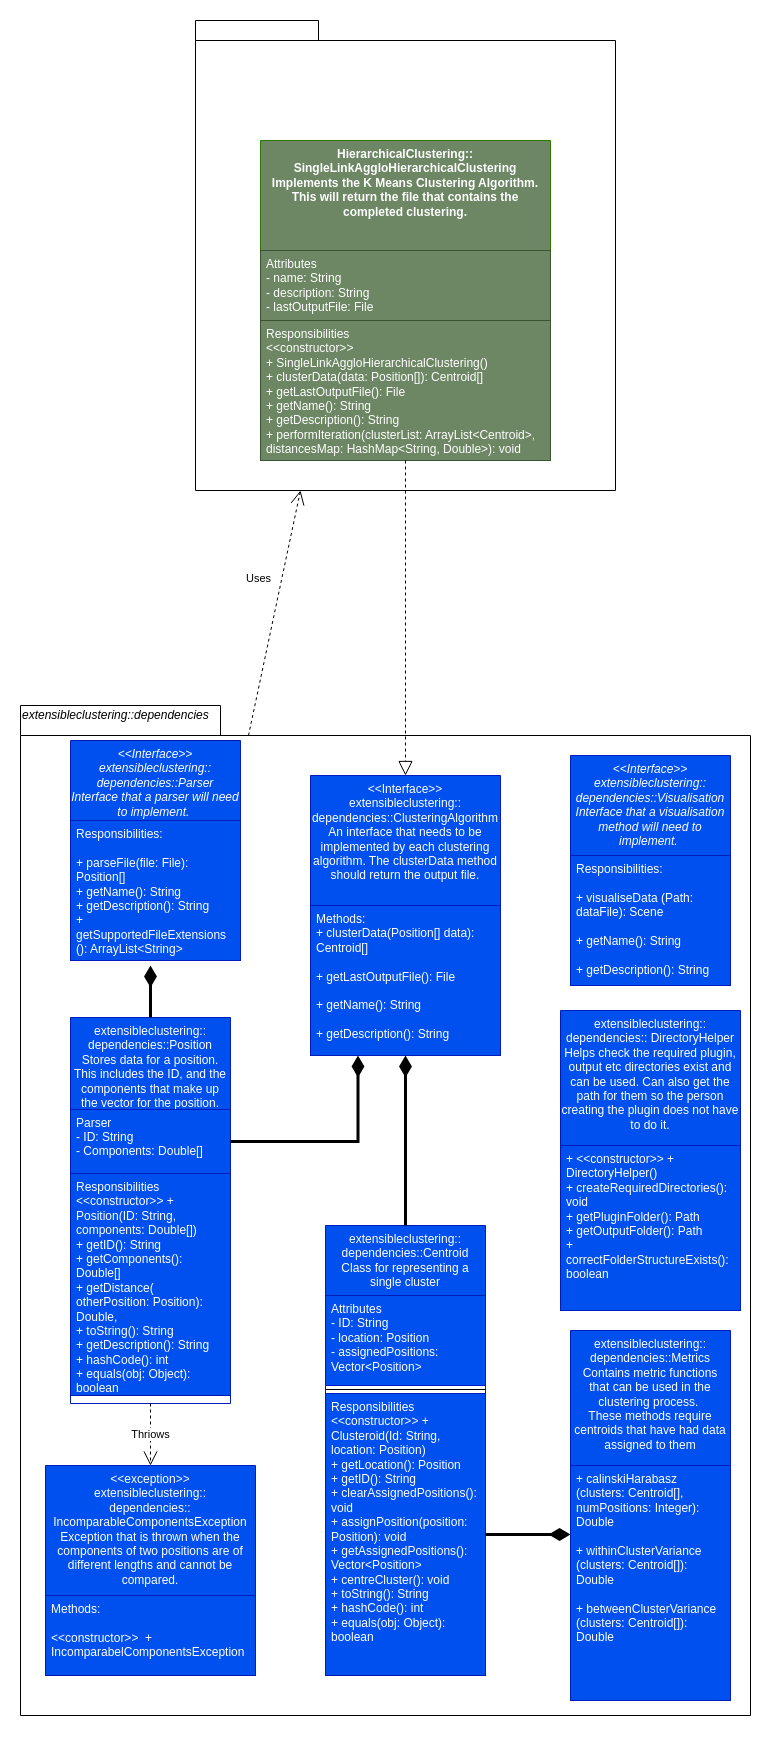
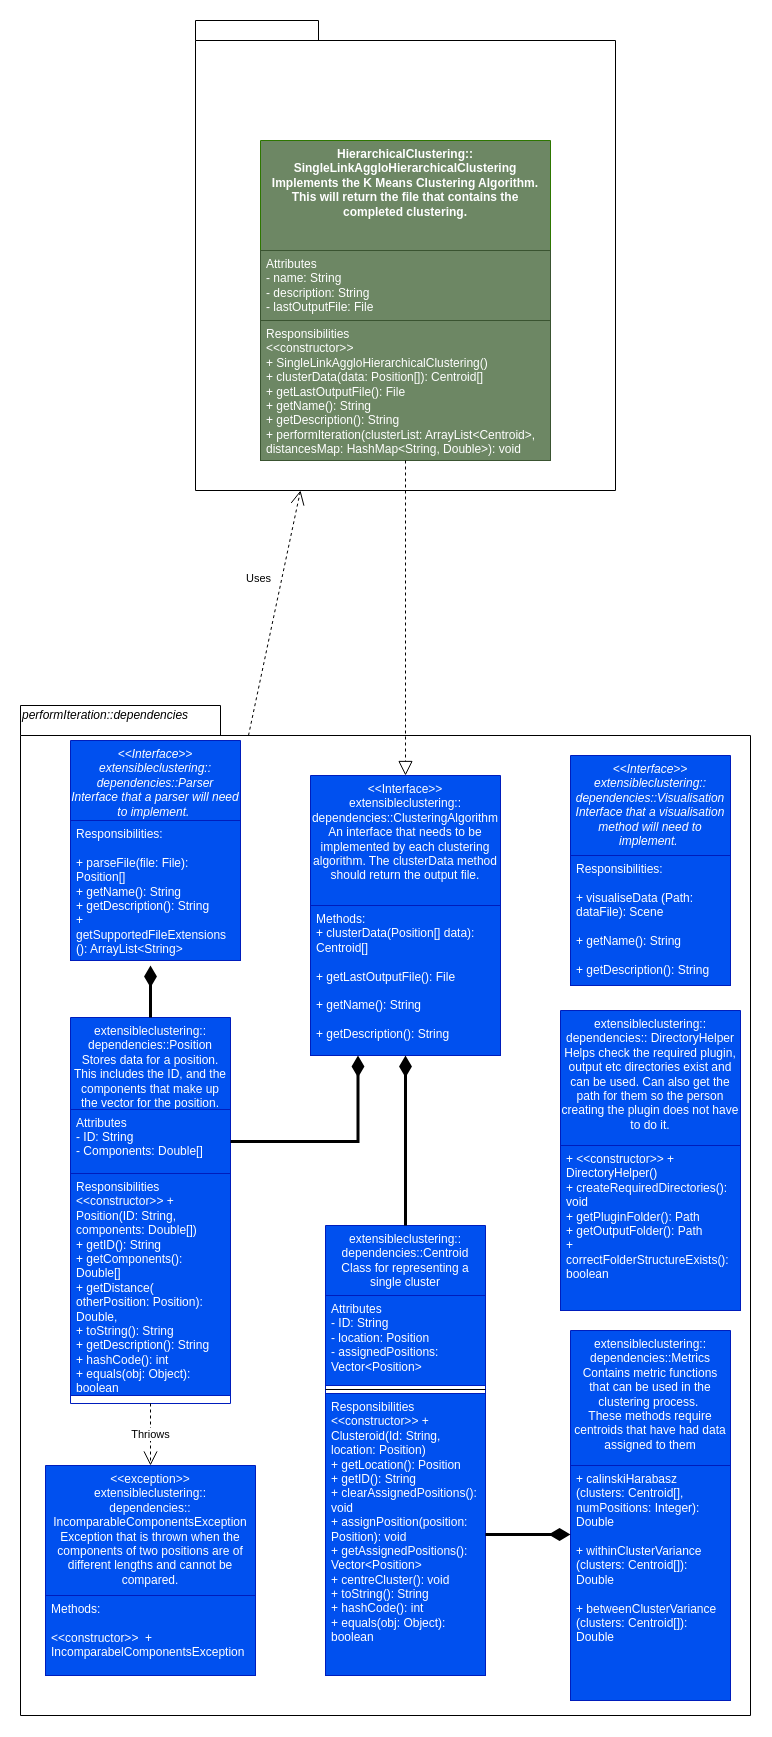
(126, 716) -> (117, 716)
(96, 1123) -> (108, 1123)
